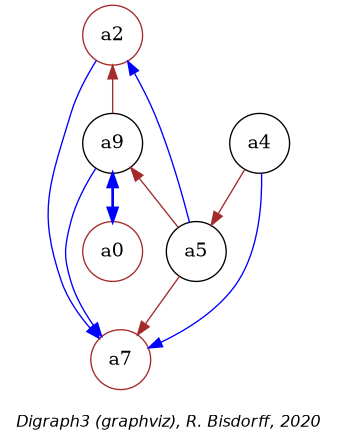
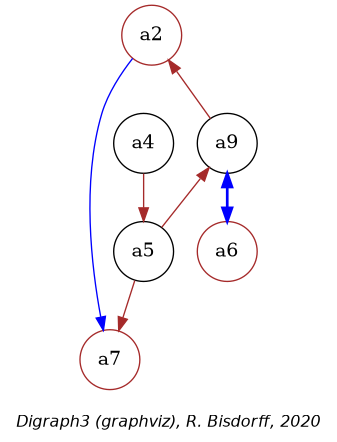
(167, 146) -> none
(66, 247) -> none
(113, 252) -> (227, 252)
(241, 276) -> none
